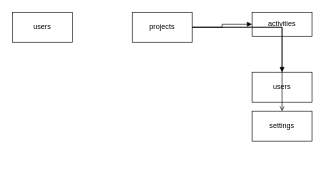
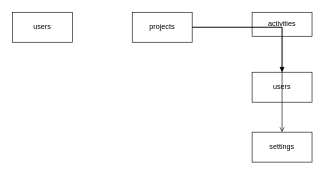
(222, 24) -> none
(282, 126) -> (282, 147)
